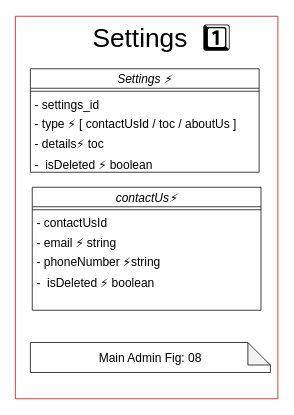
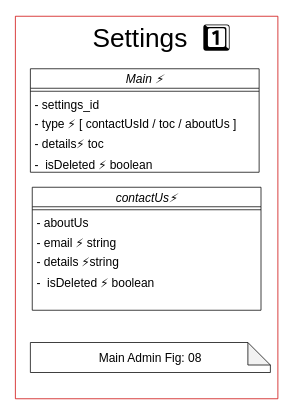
(144, 79) -> (144, 79)
(78, 223) -> (65, 223)
(102, 262) -> (86, 262)
